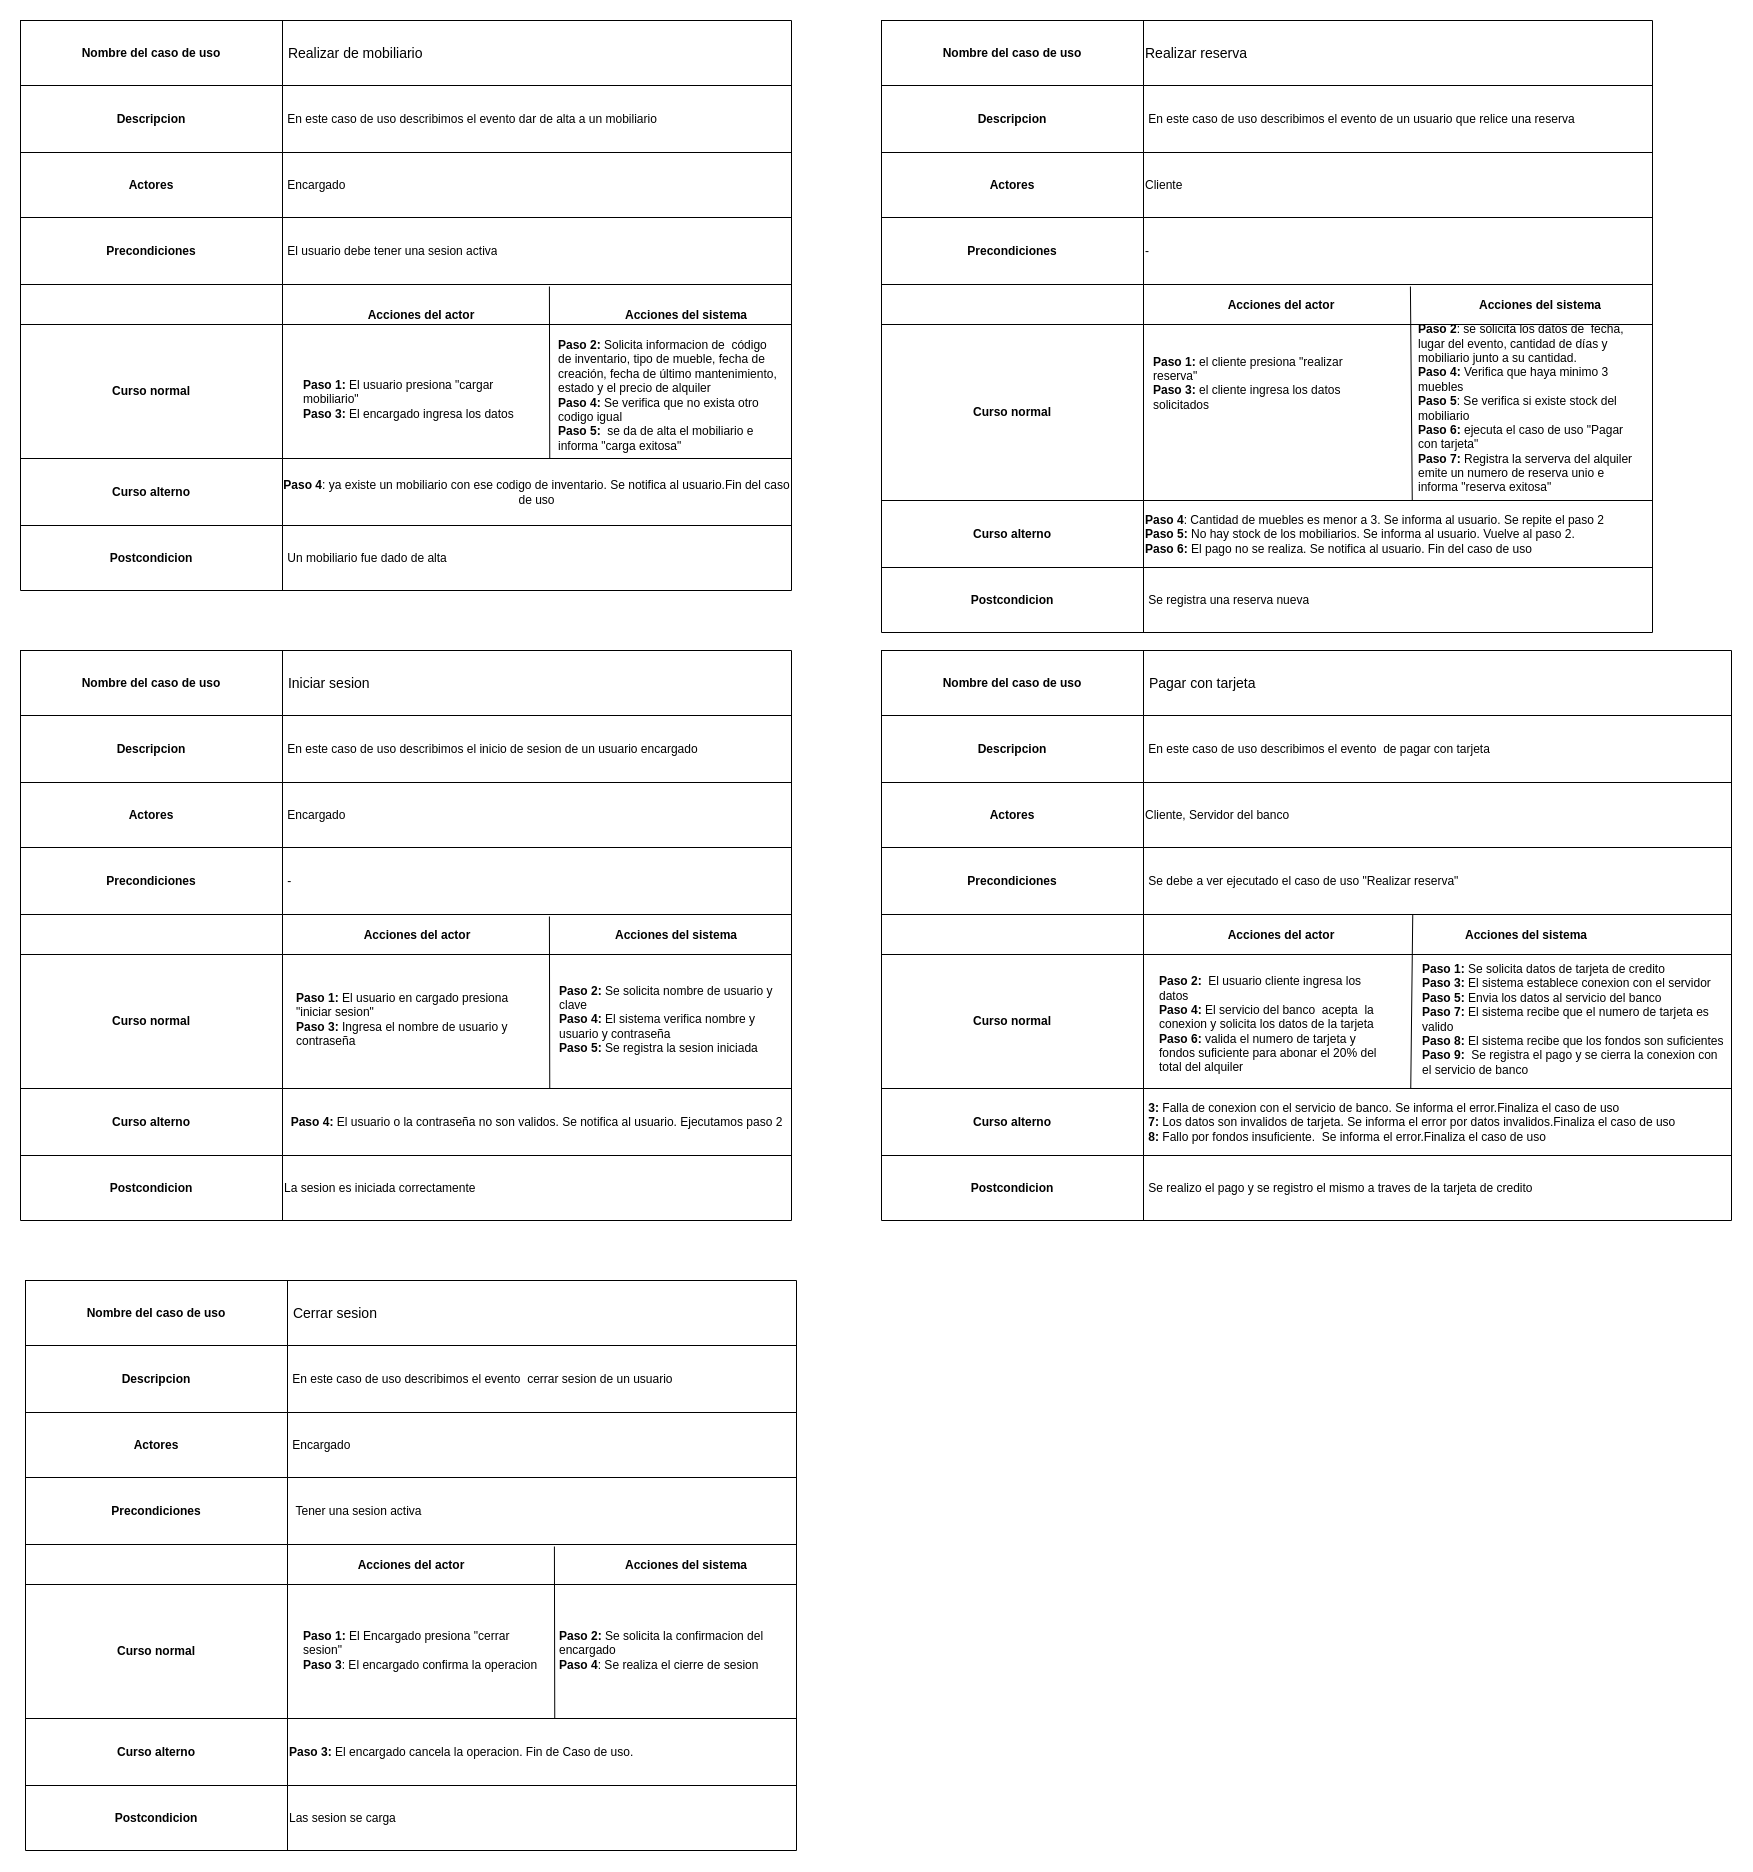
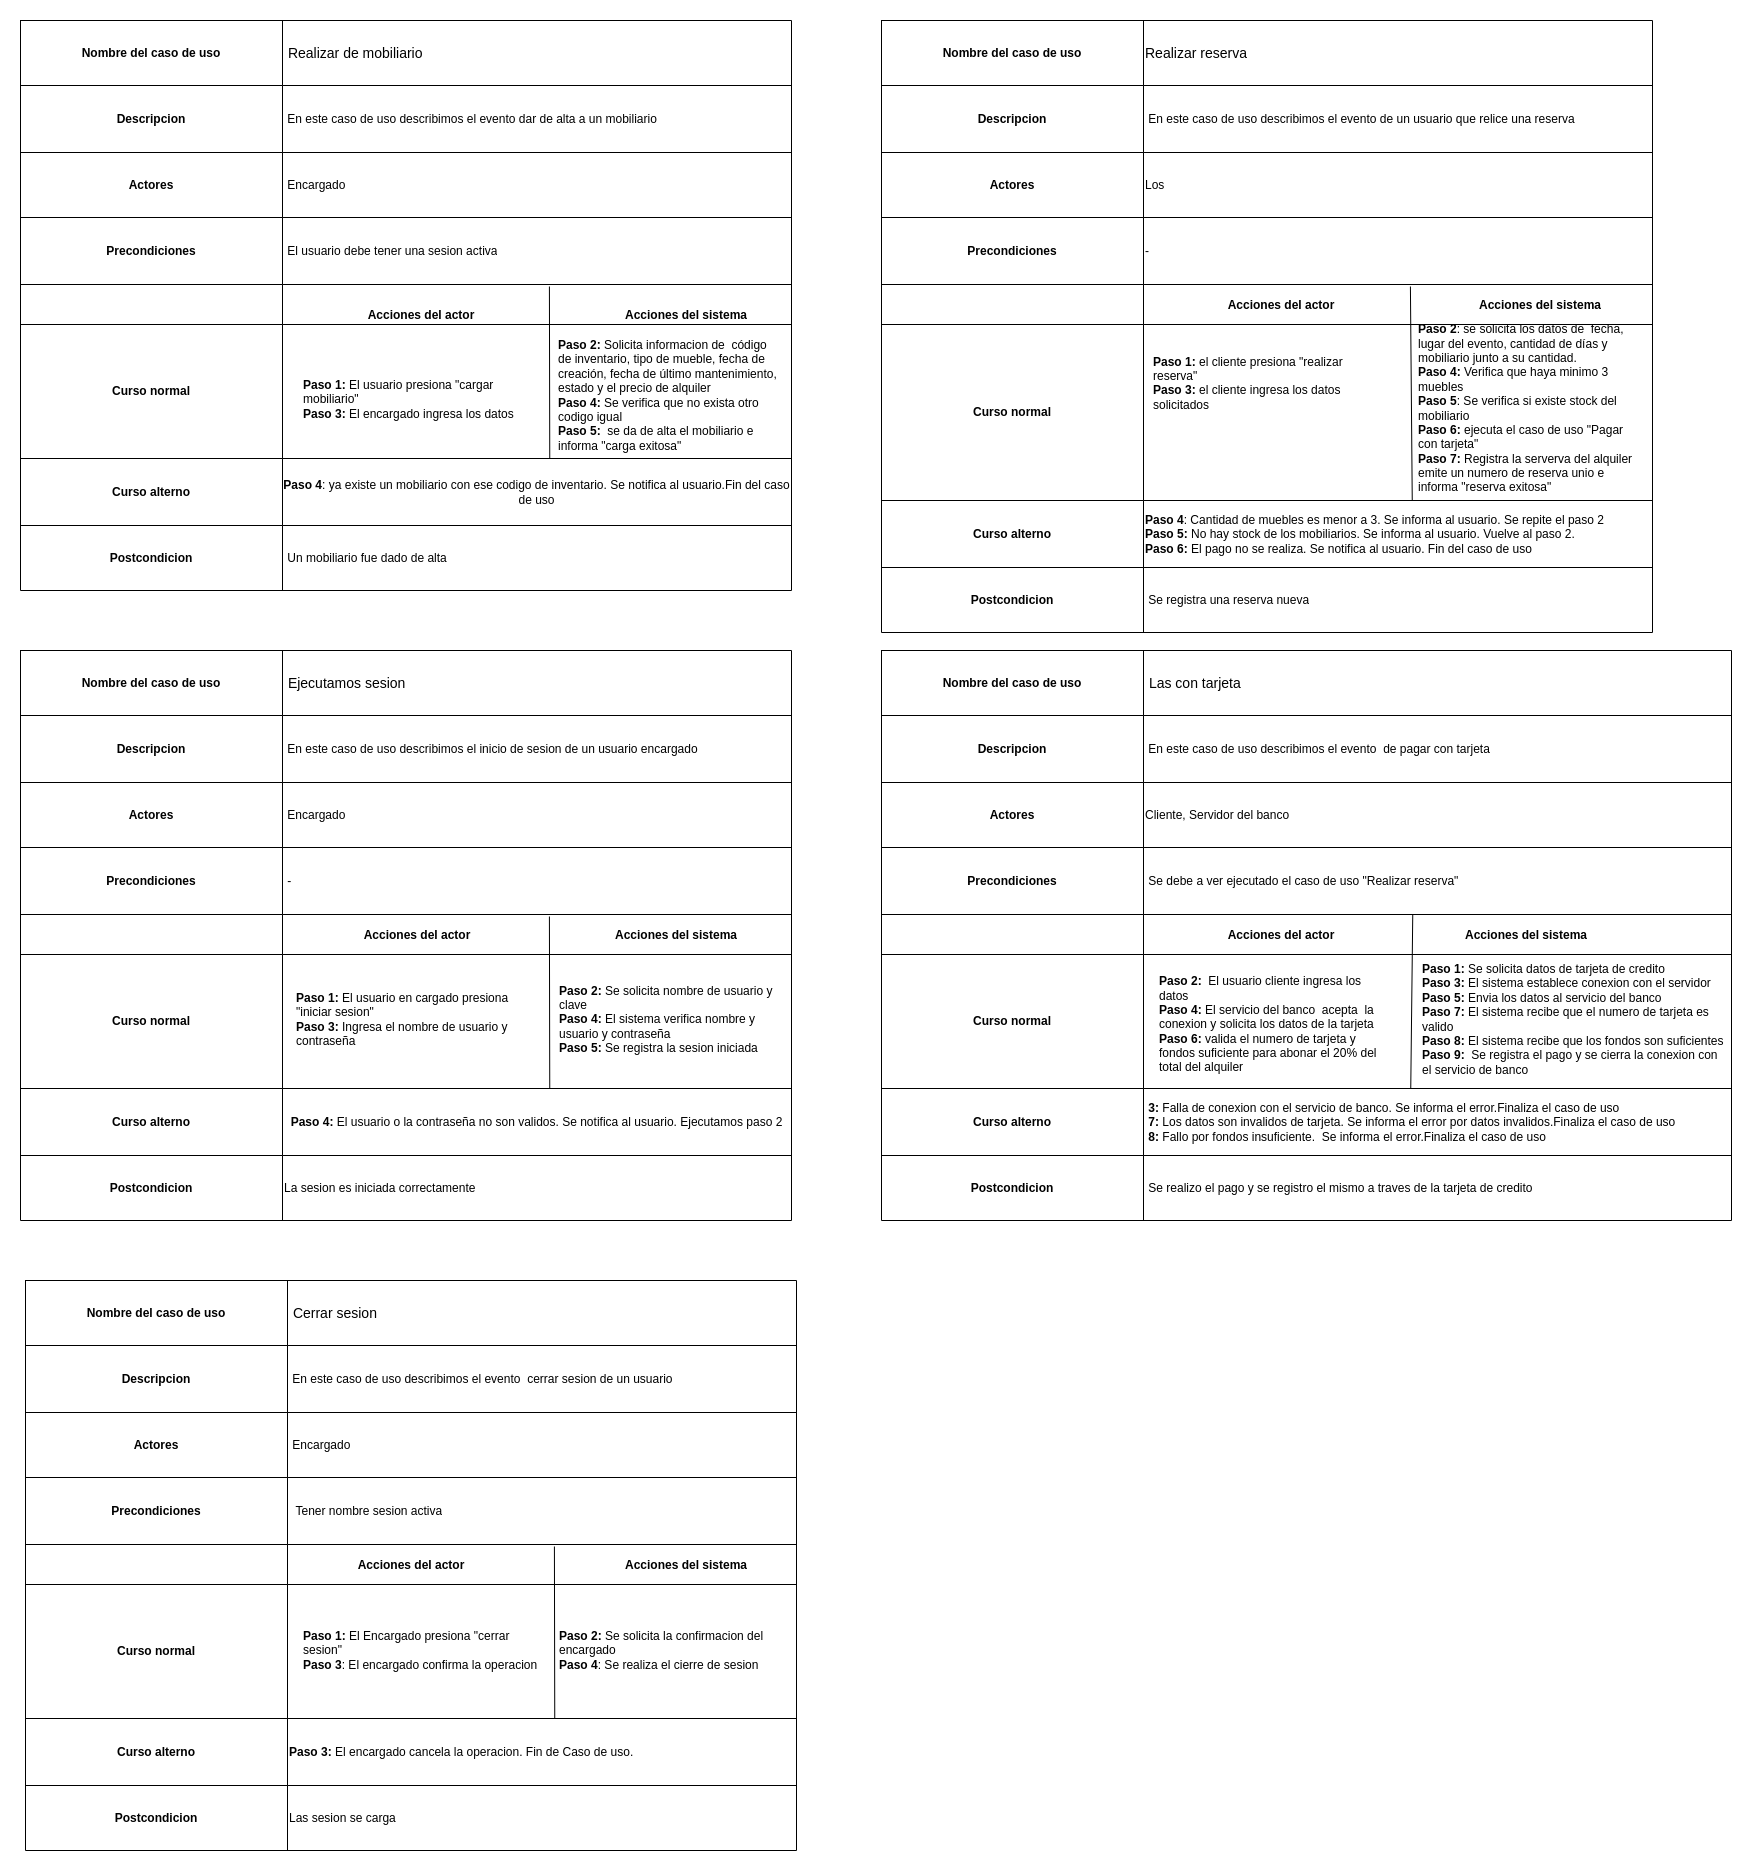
(1166, 186) -> (1156, 186)
(325, 684) -> (339, 684)
(1200, 684) -> (1193, 684)
(359, 1512) -> (369, 1512)
